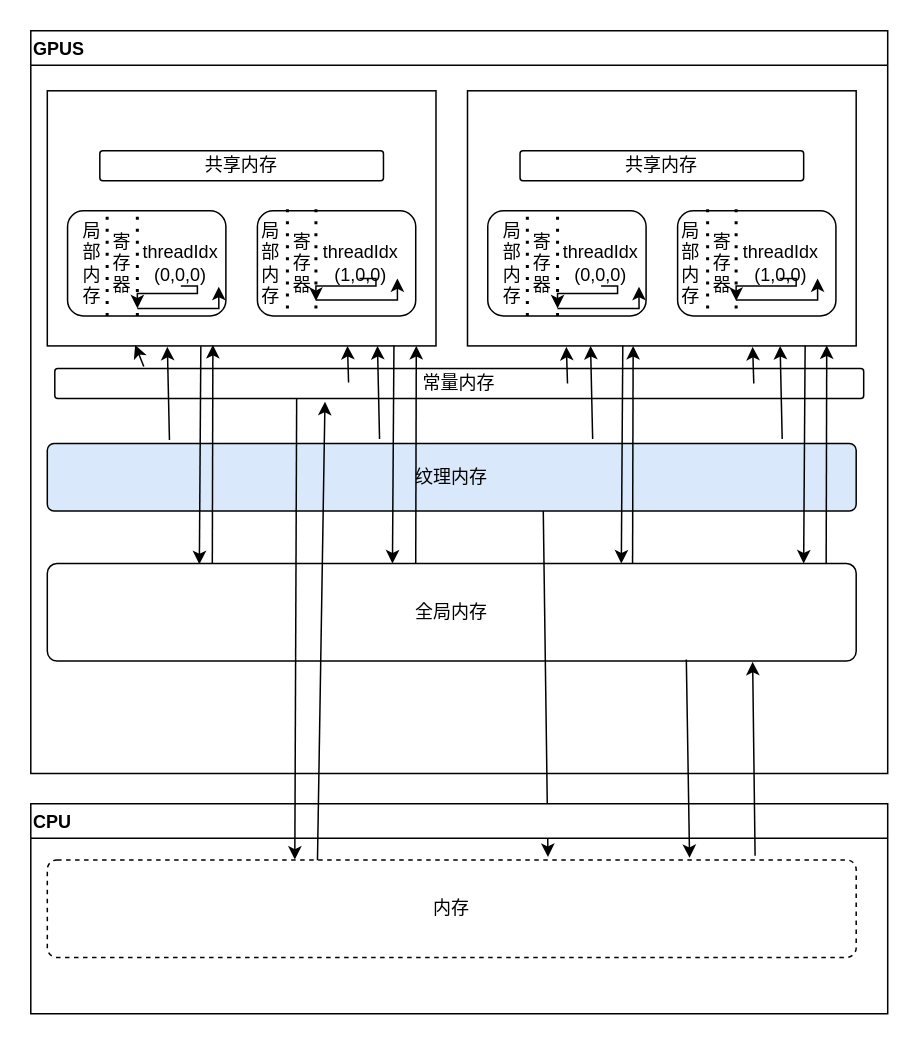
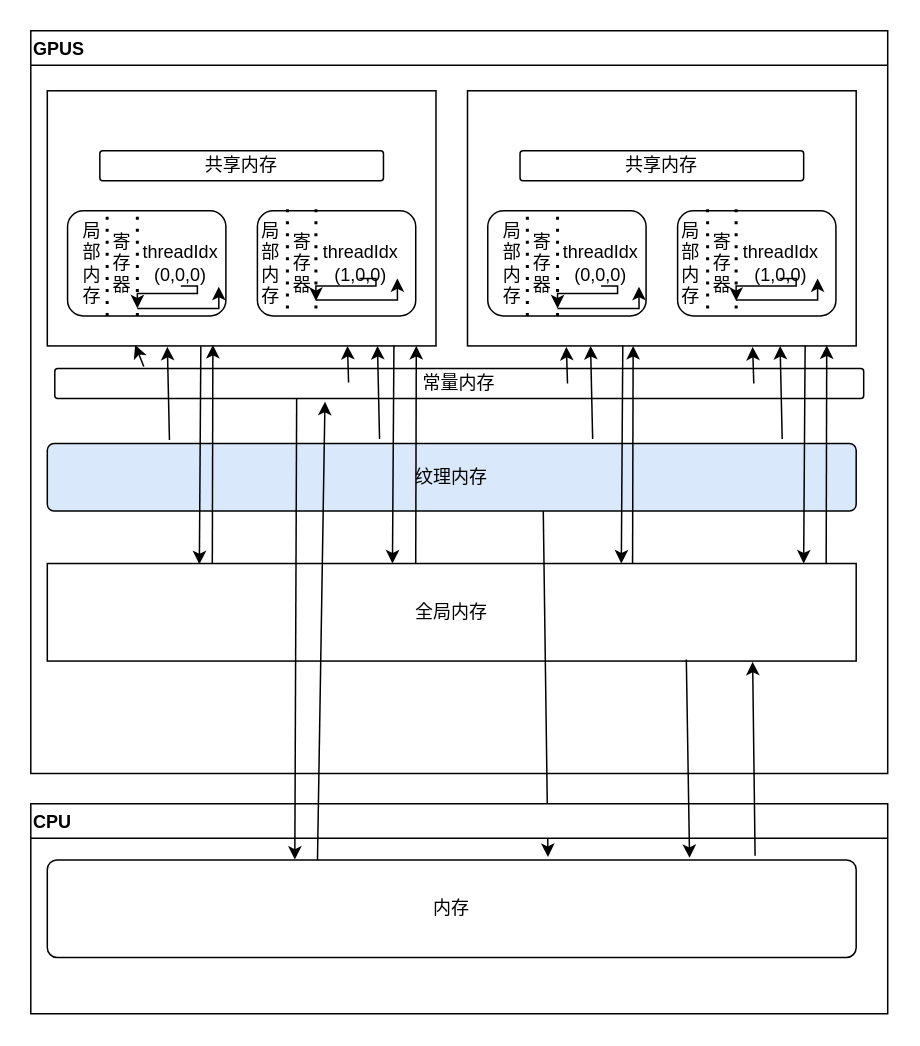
(452, 612) -> (452, 612)
(452, 908) -> (452, 908)
